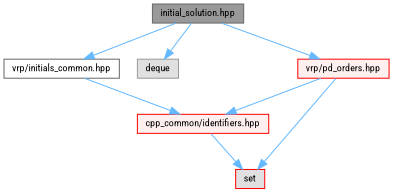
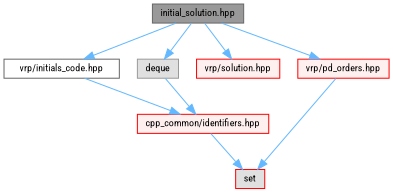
(62, 69) -> (62, 69)
none -> (238, 69)
(278, 94) -> (177, 92)
